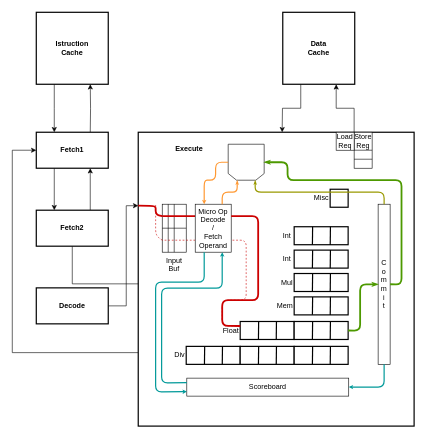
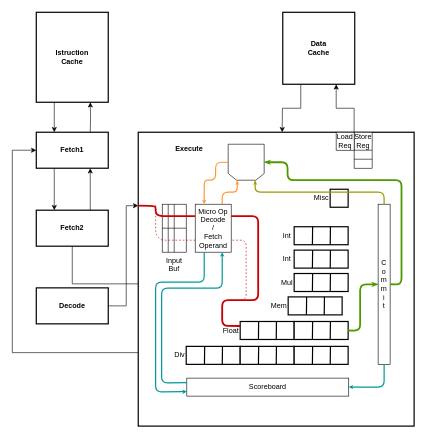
(72, 48) -> (72, 57)
(321, 306) -> (315, 306)
